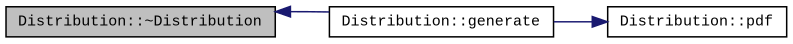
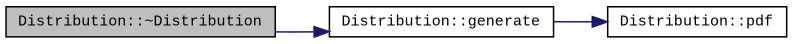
(310, 12) -> (295, 32)
